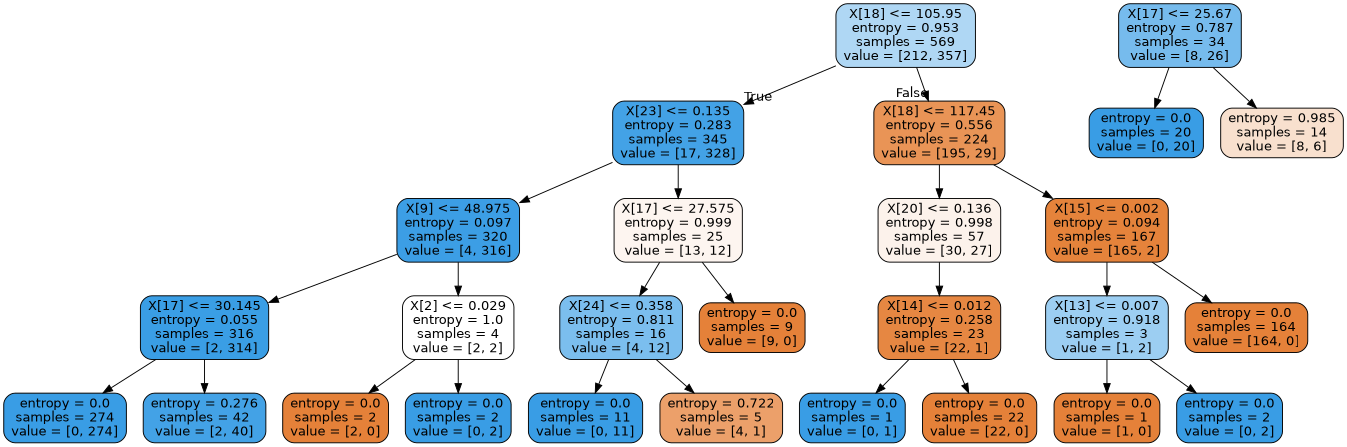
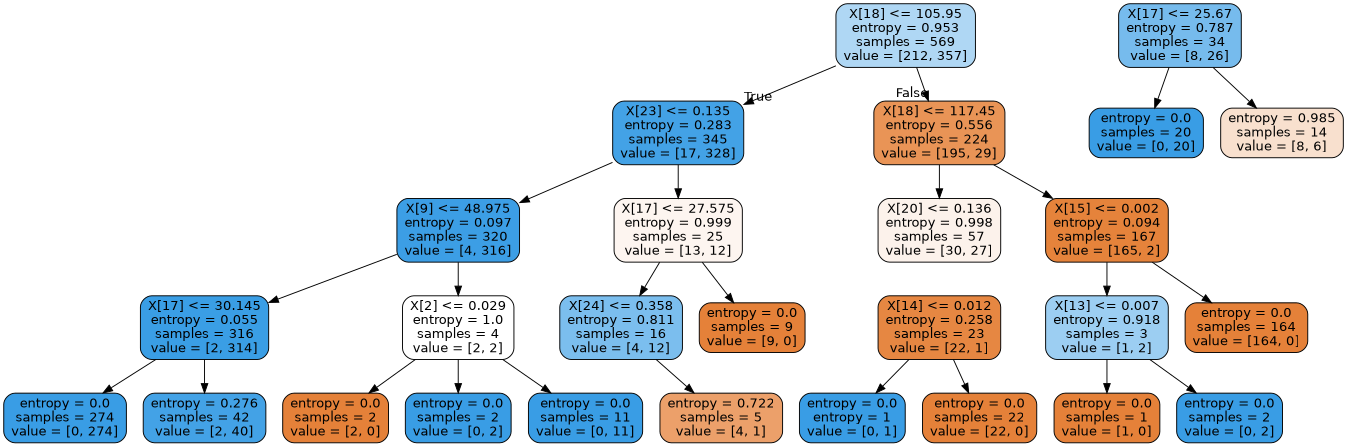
(939, 274) -> none
(604, 372) -> (523, 373)
(852, 418) -> (852, 418)
